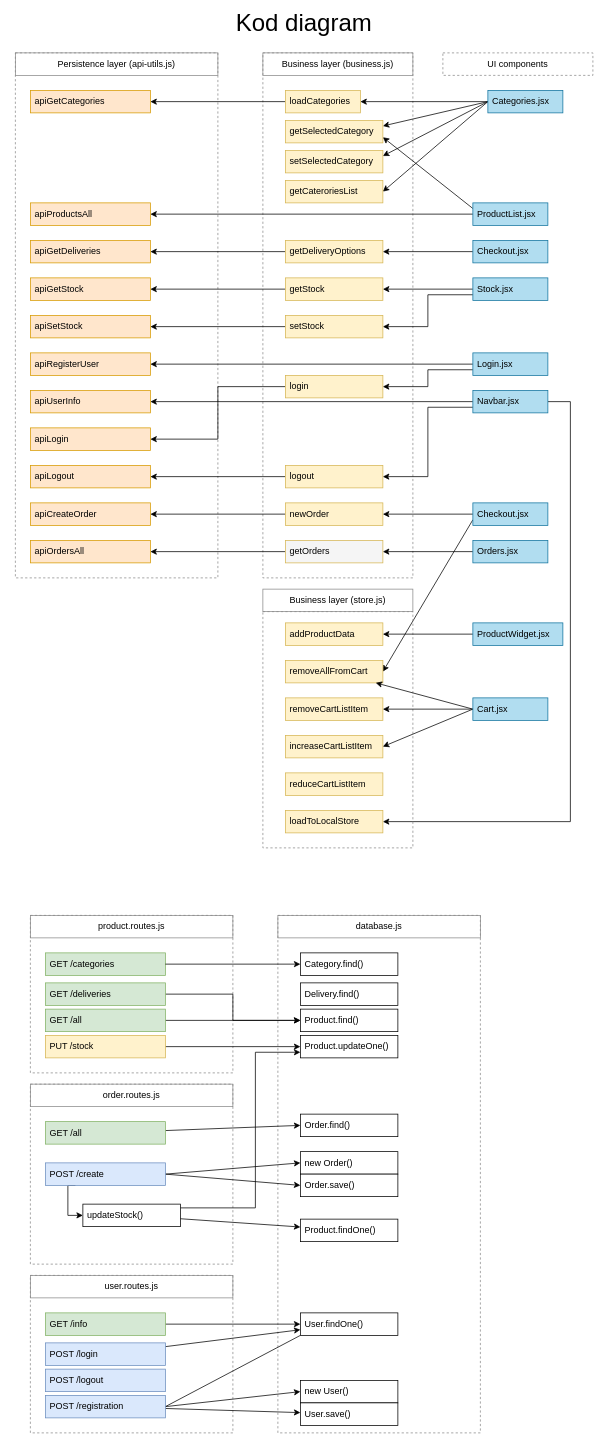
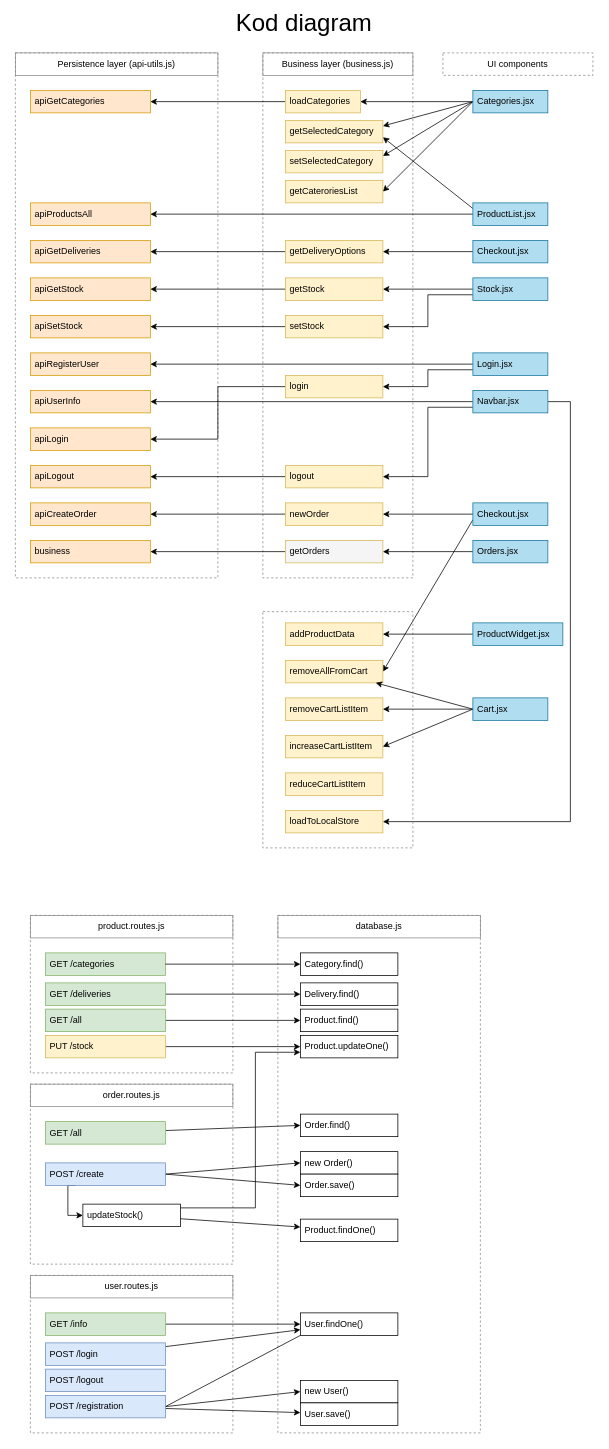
(525, 102) -> (510, 102)
(62, 552) -> (54, 552)
(338, 600) -> none
(233, 1004) -> (294, 994)
